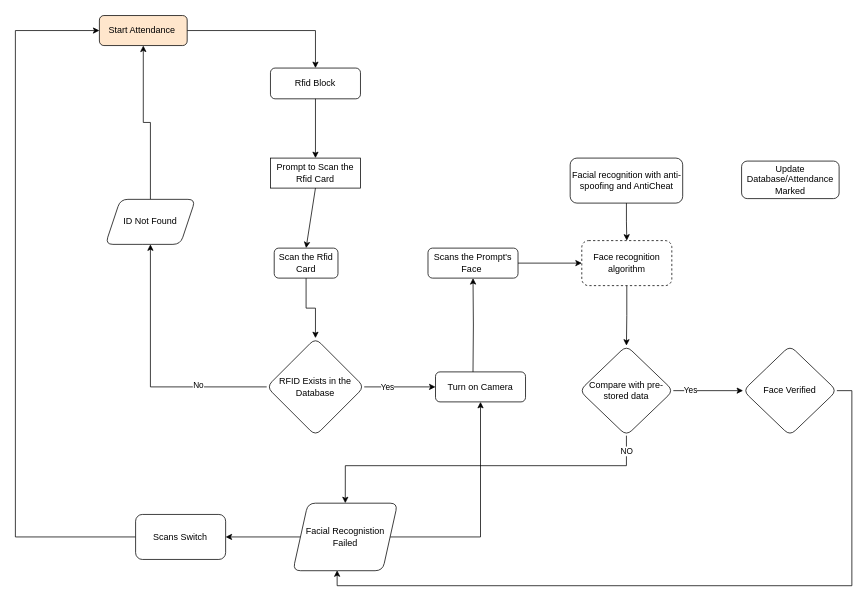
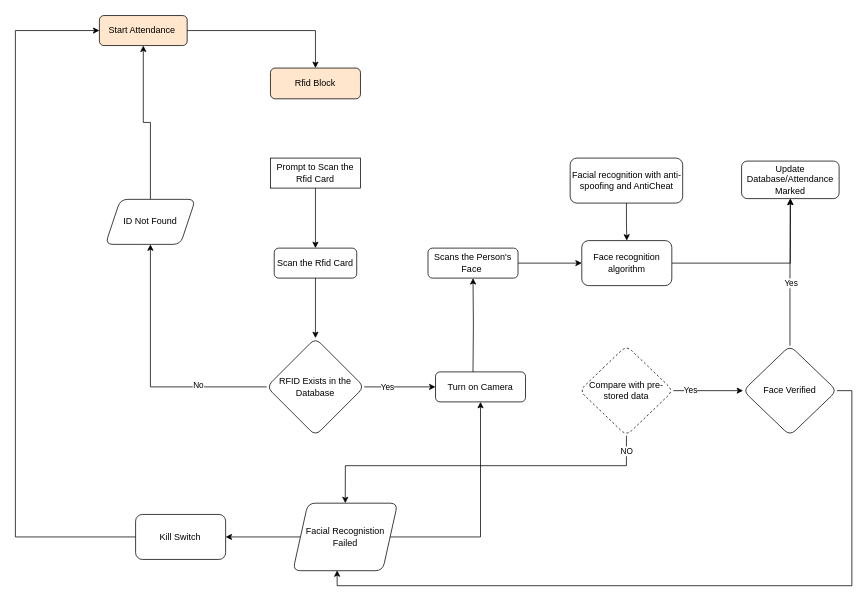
(315, 83) -> (315, 83)
(315, 126) -> none
(306, 263) -> (315, 263)
(473, 263) -> (473, 263)
(627, 263) -> (627, 263)
none -> (790, 283)
(627, 312) -> (729, 263)
(626, 390) -> (626, 390)
(180, 537) -> (180, 537)
